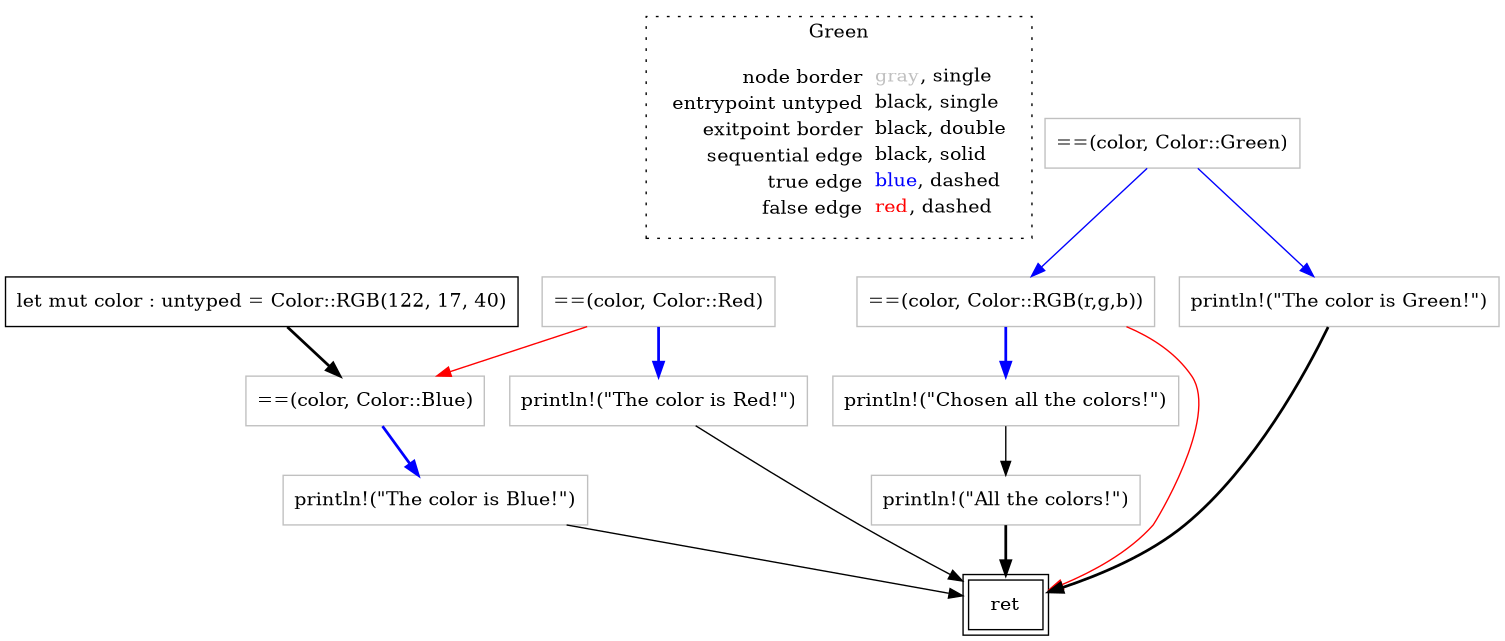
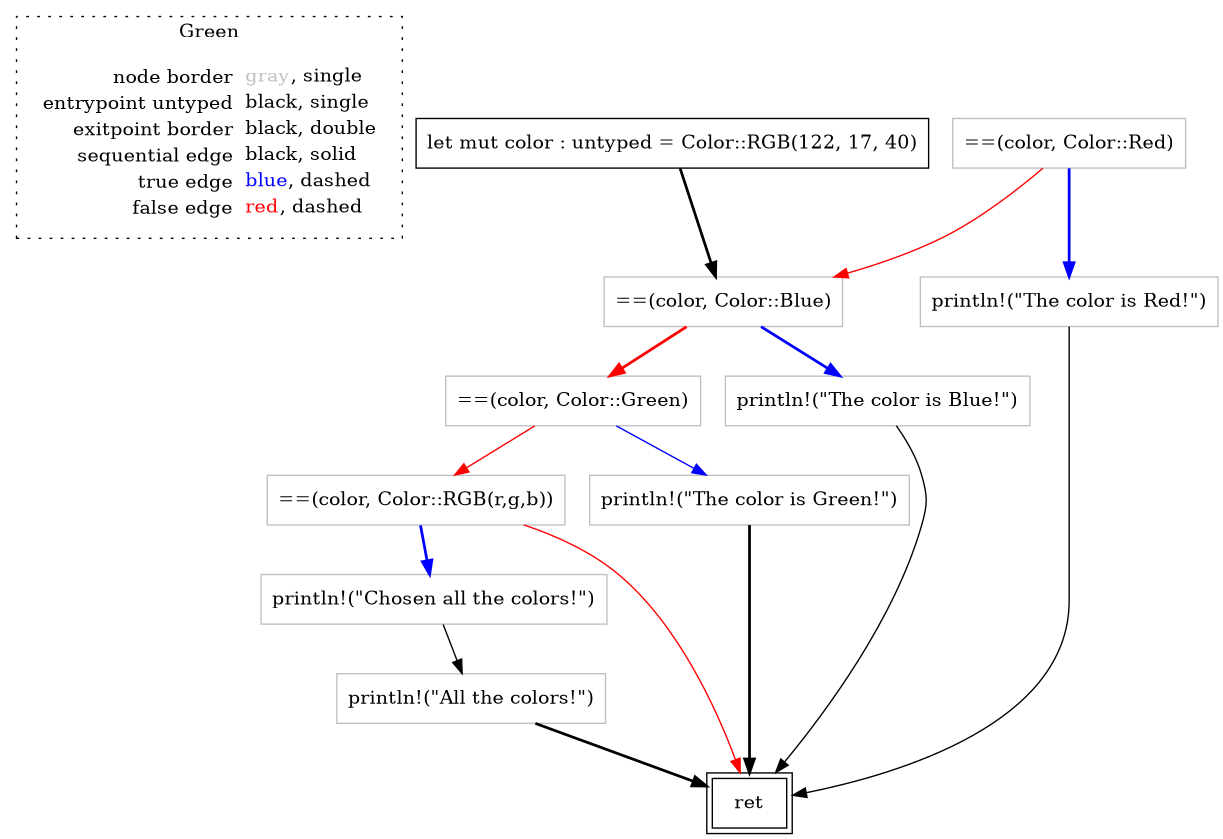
(1094, 218) -> (501, 447)
none -> (654, 347)
